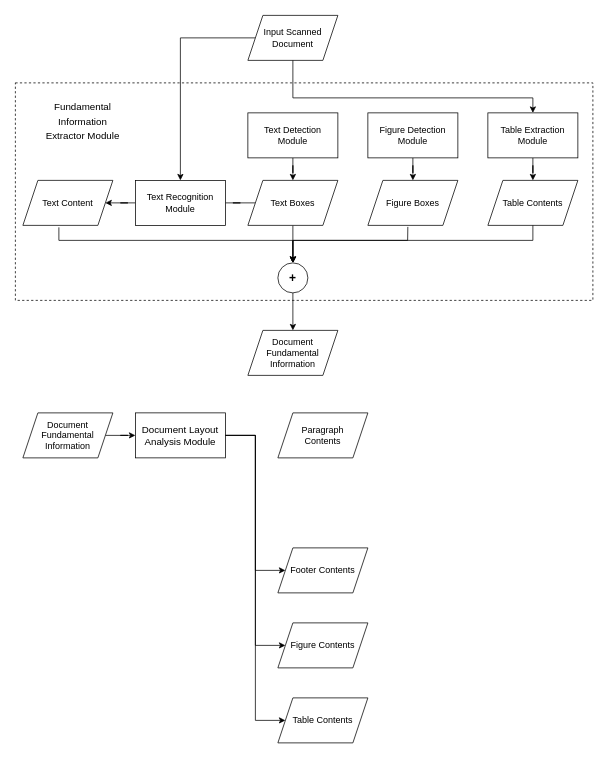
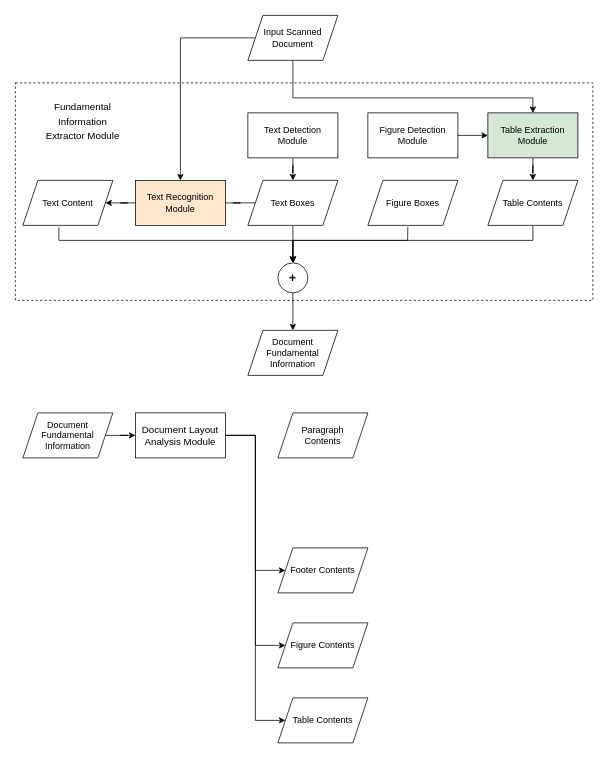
(533, 135) -> (533, 135)
(413, 170) -> (470, 135)
(180, 203) -> (180, 203)
